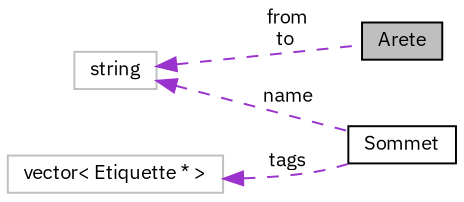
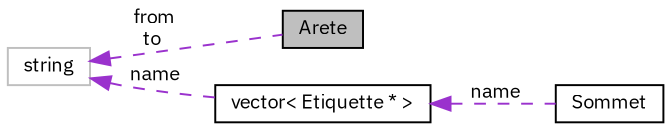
(262, 108) -> (162, 92)
(286, 161) -> (493, 93)
(115, 174) -> (323, 104)
